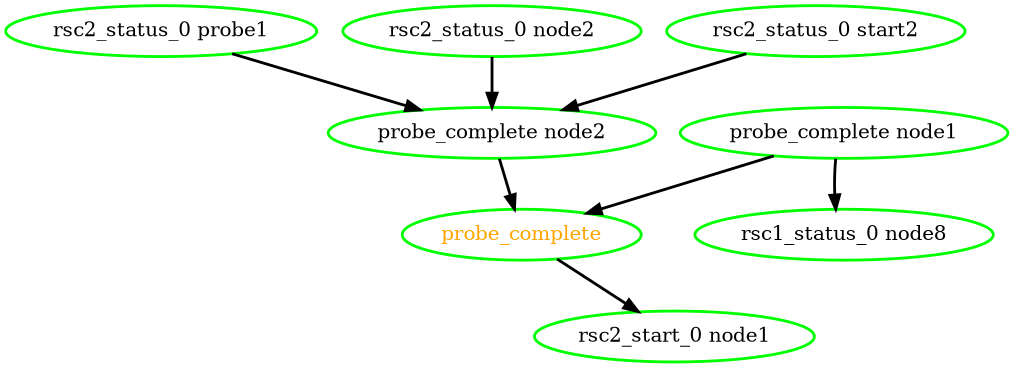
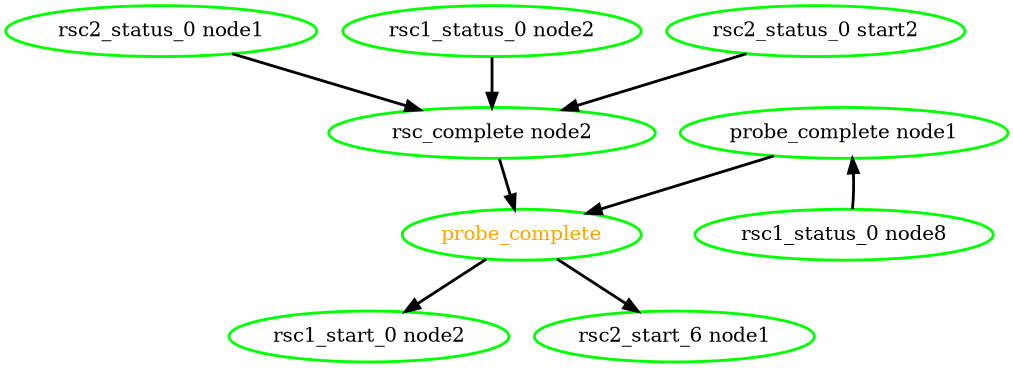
(161, 31) -> (161, 31)
(492, 31) -> (492, 31)
(492, 133) -> (492, 133)
(835, 177) -> (854, 191)
none -> (369, 337)
(674, 337) -> (674, 337)
